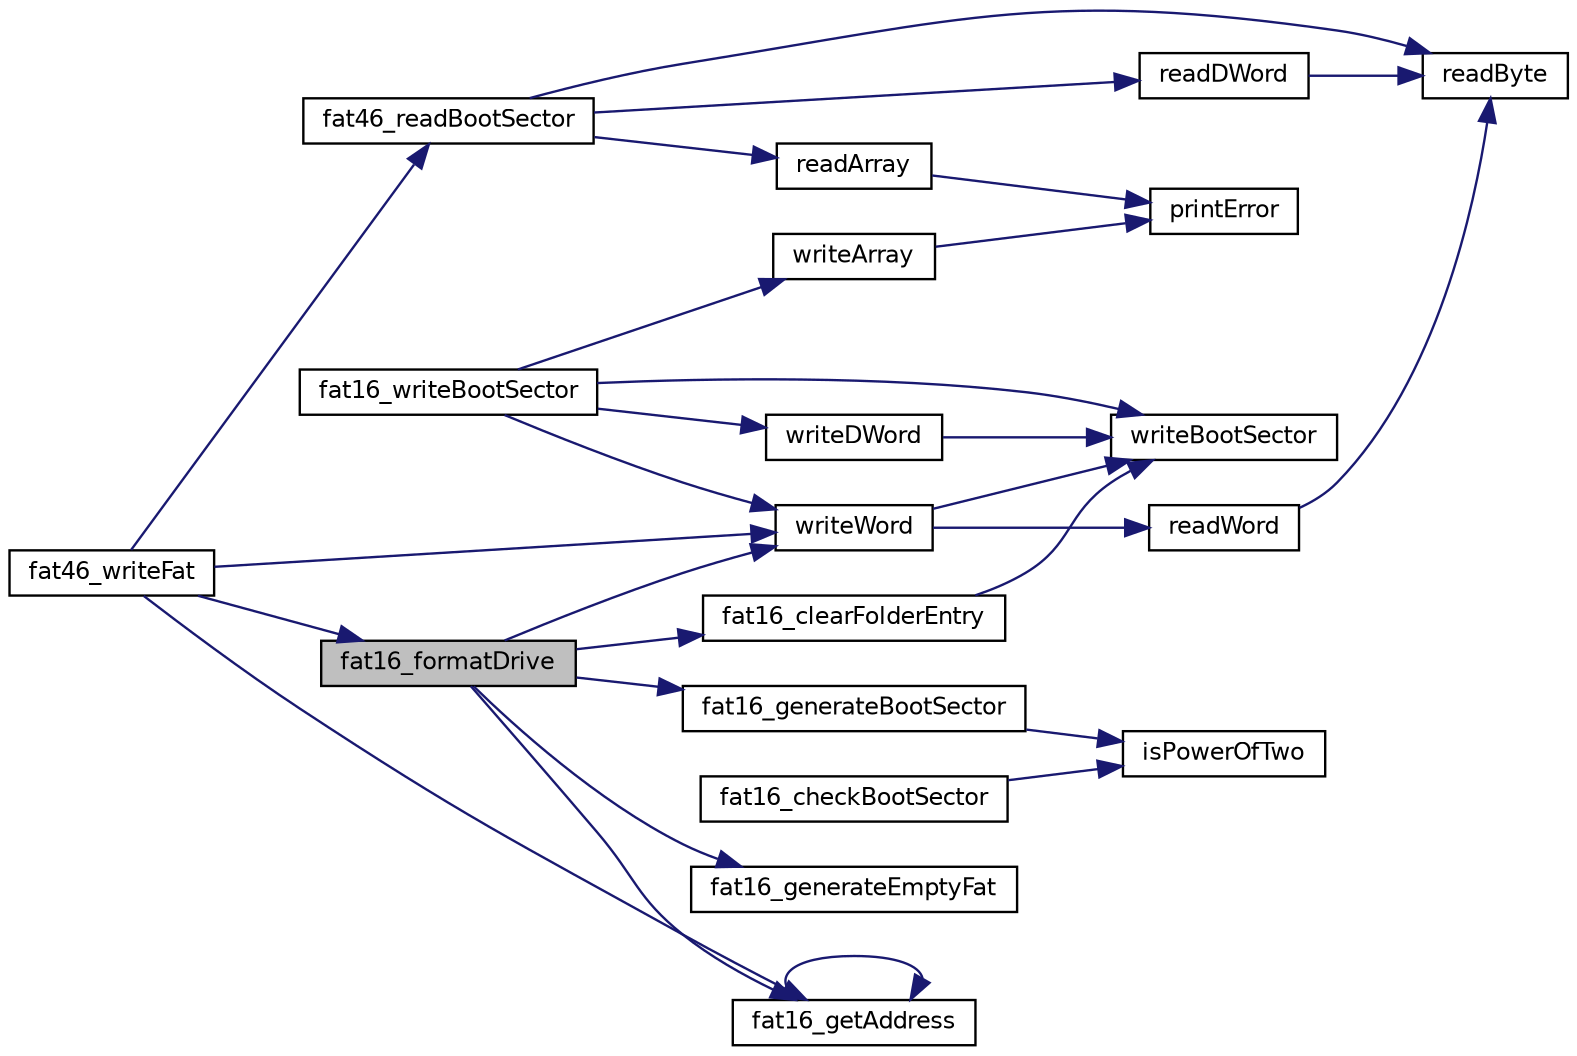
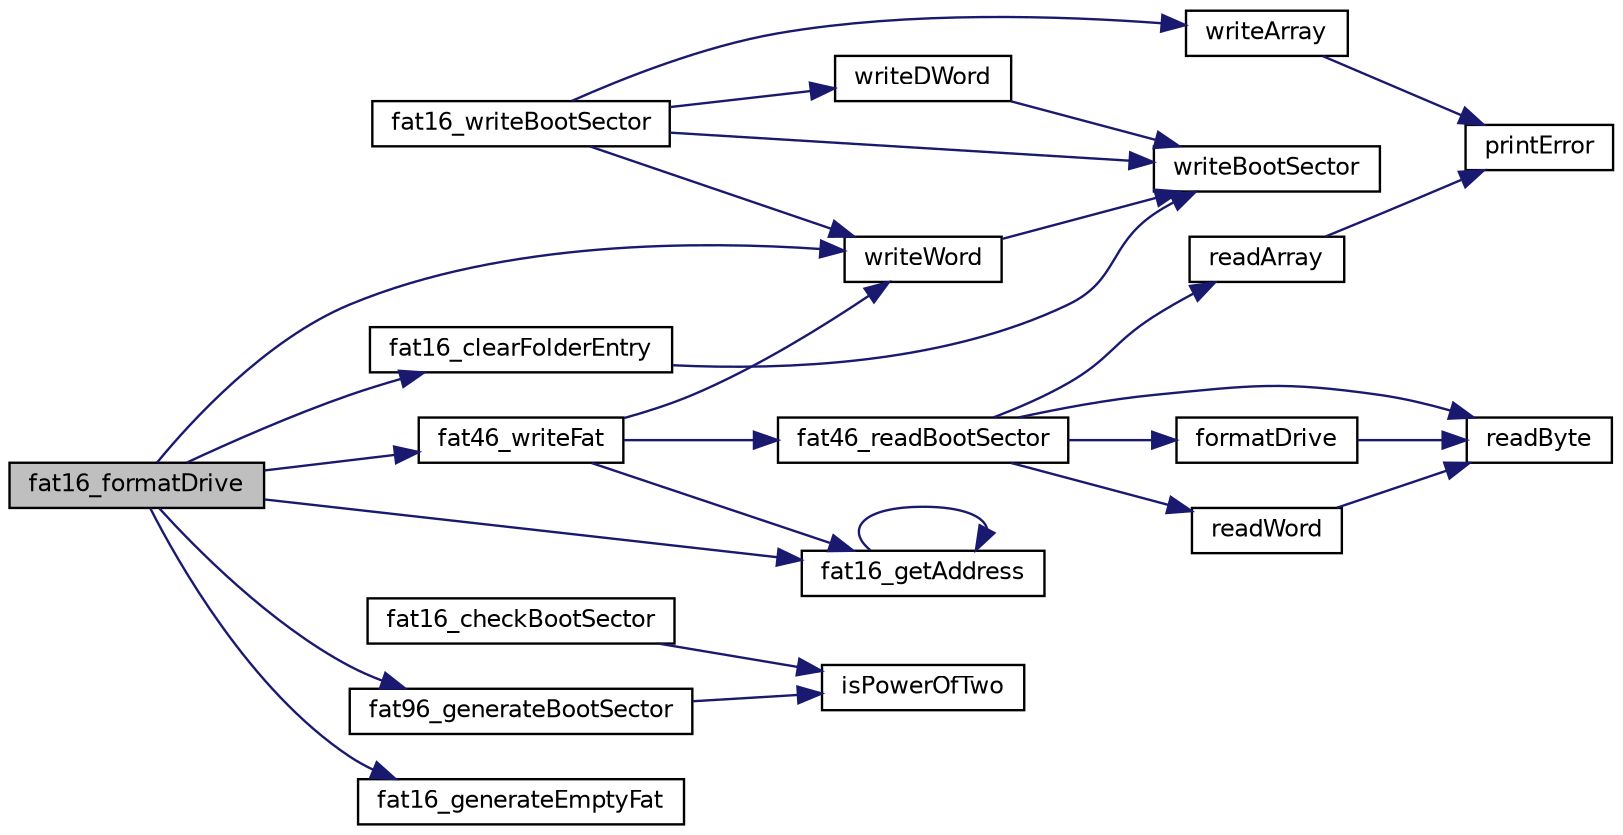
(1224, 76) -> (1267, 440)
(1029, 528) -> (1090, 484)
(269, 615) -> (330, 463)
(854, 709) -> (521, 711)
